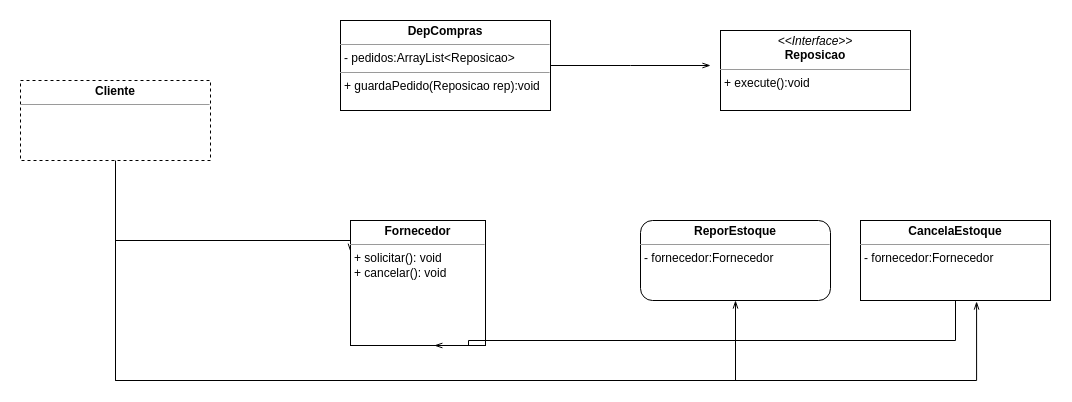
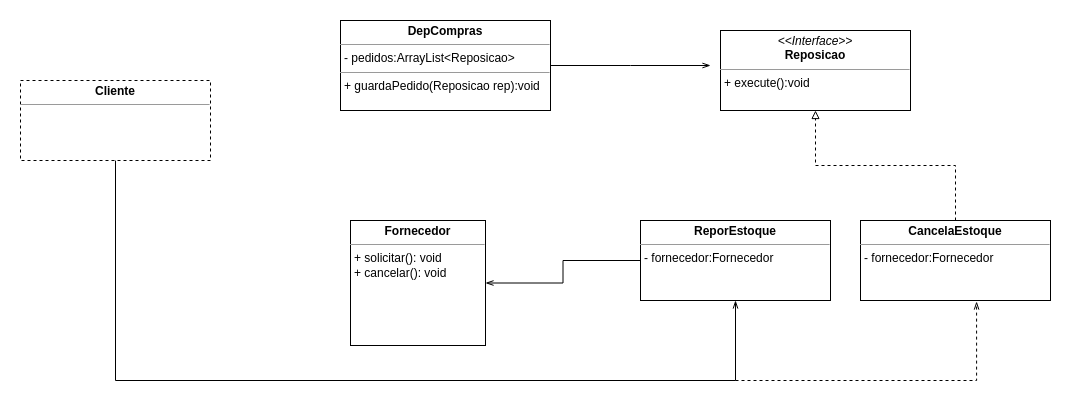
none -> (891, 166)
(239, 241) -> none
(736, 261) -> (736, 261)
none -> (563, 271)
(729, 341) -> none
(895, 381) -> (895, 381)
